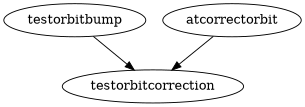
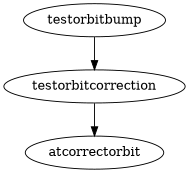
(196, 50) -> (95, 115)
